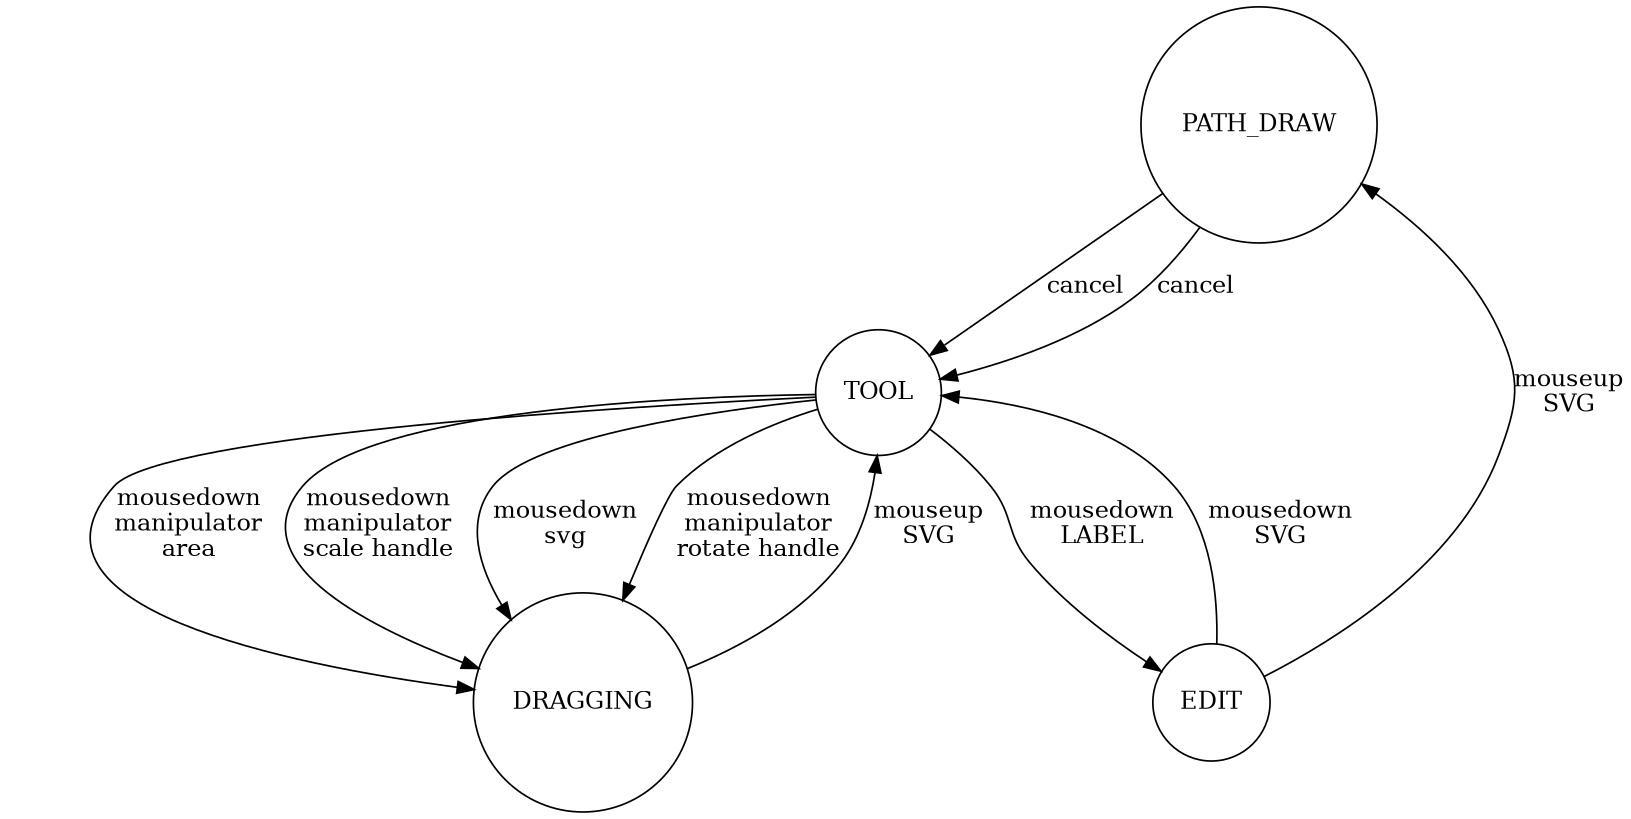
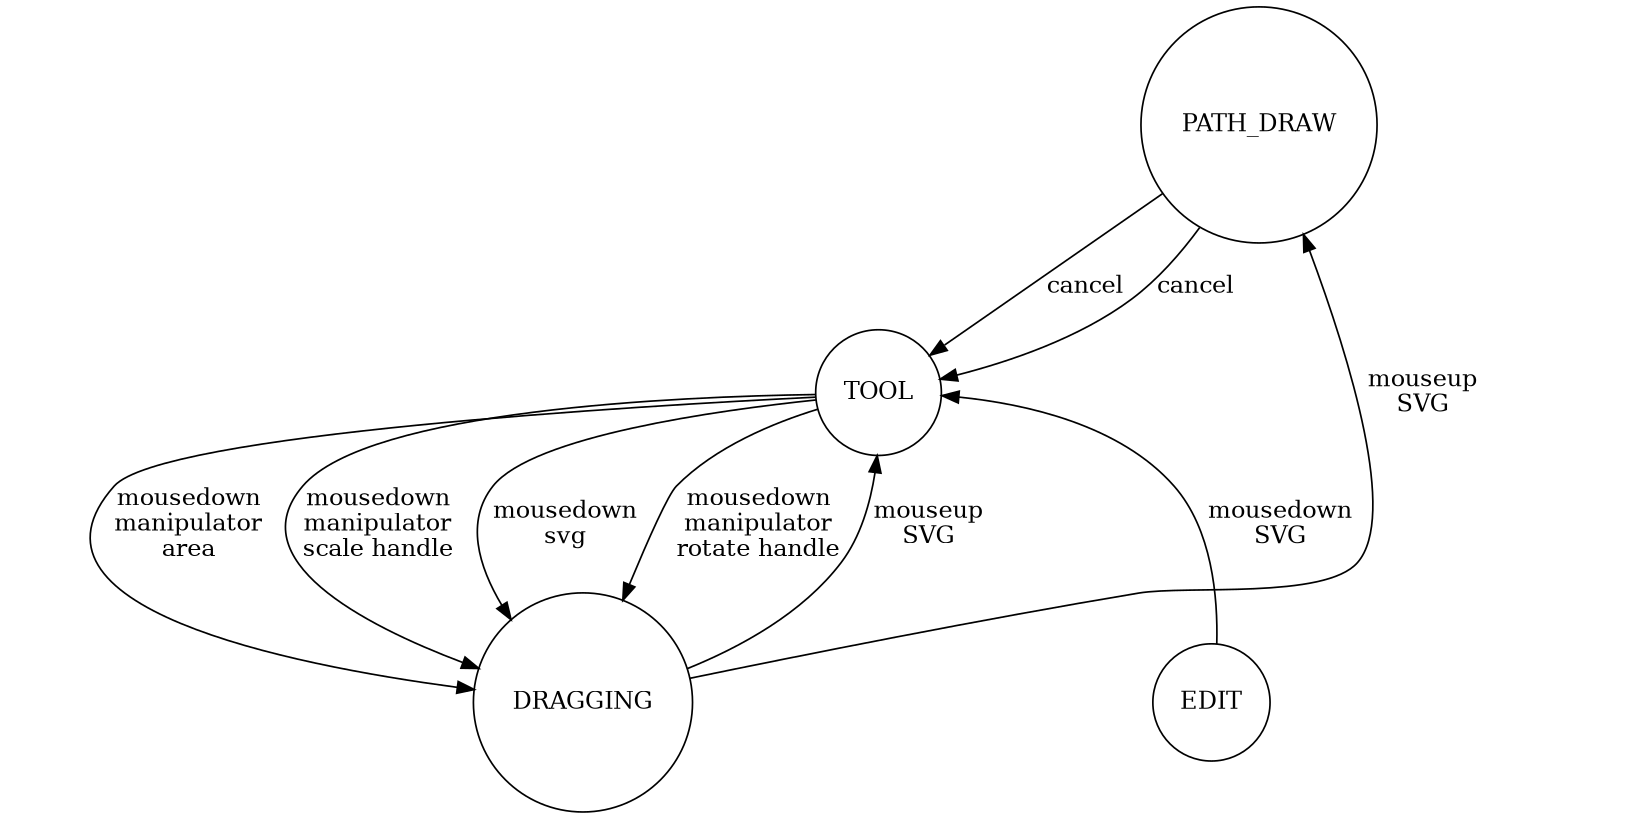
(1496, 461) -> (1184, 590)
(1025, 556) -> none
